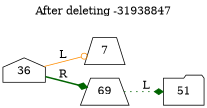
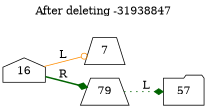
(24, 71) -> (24, 71)
(105, 92) -> (105, 92)
(184, 92) -> (184, 92)
